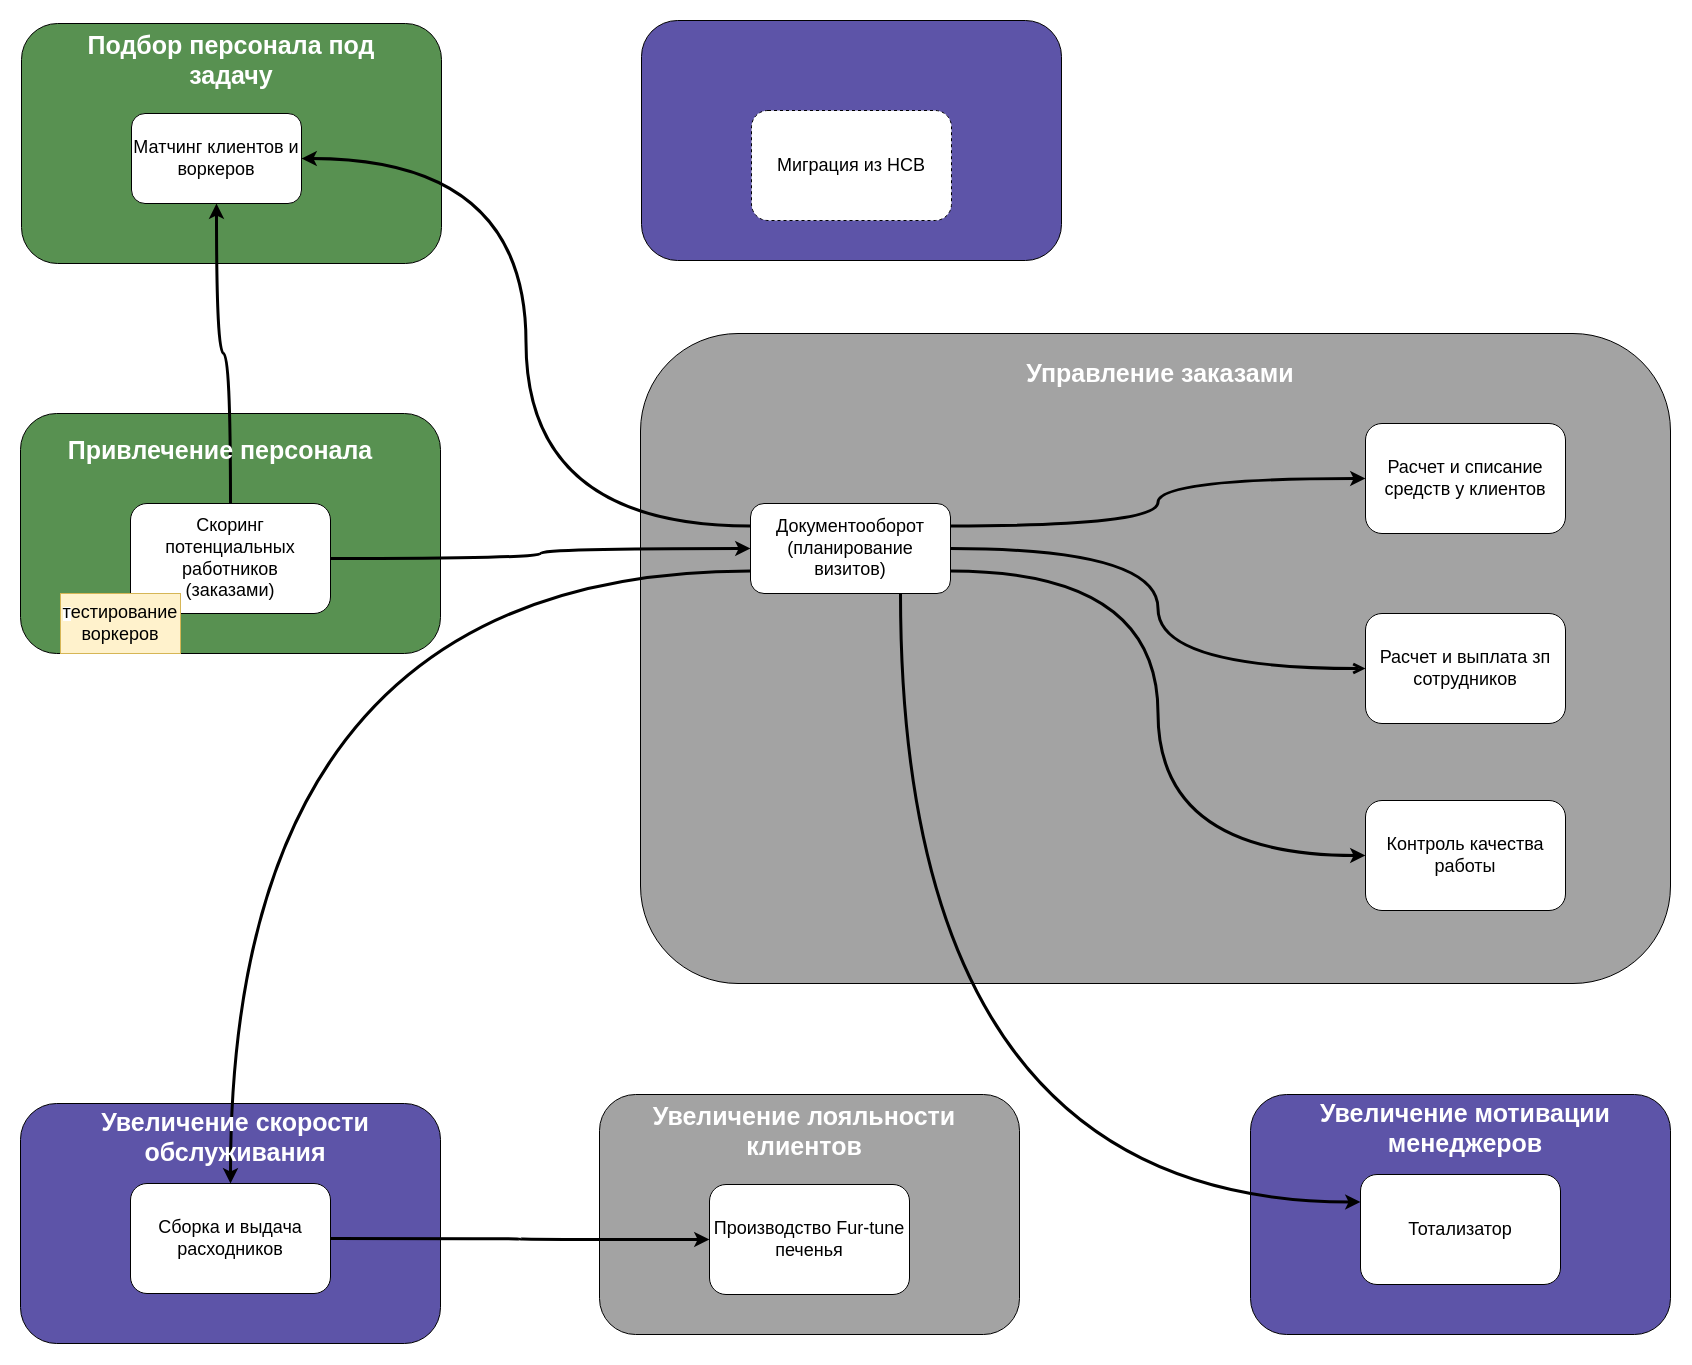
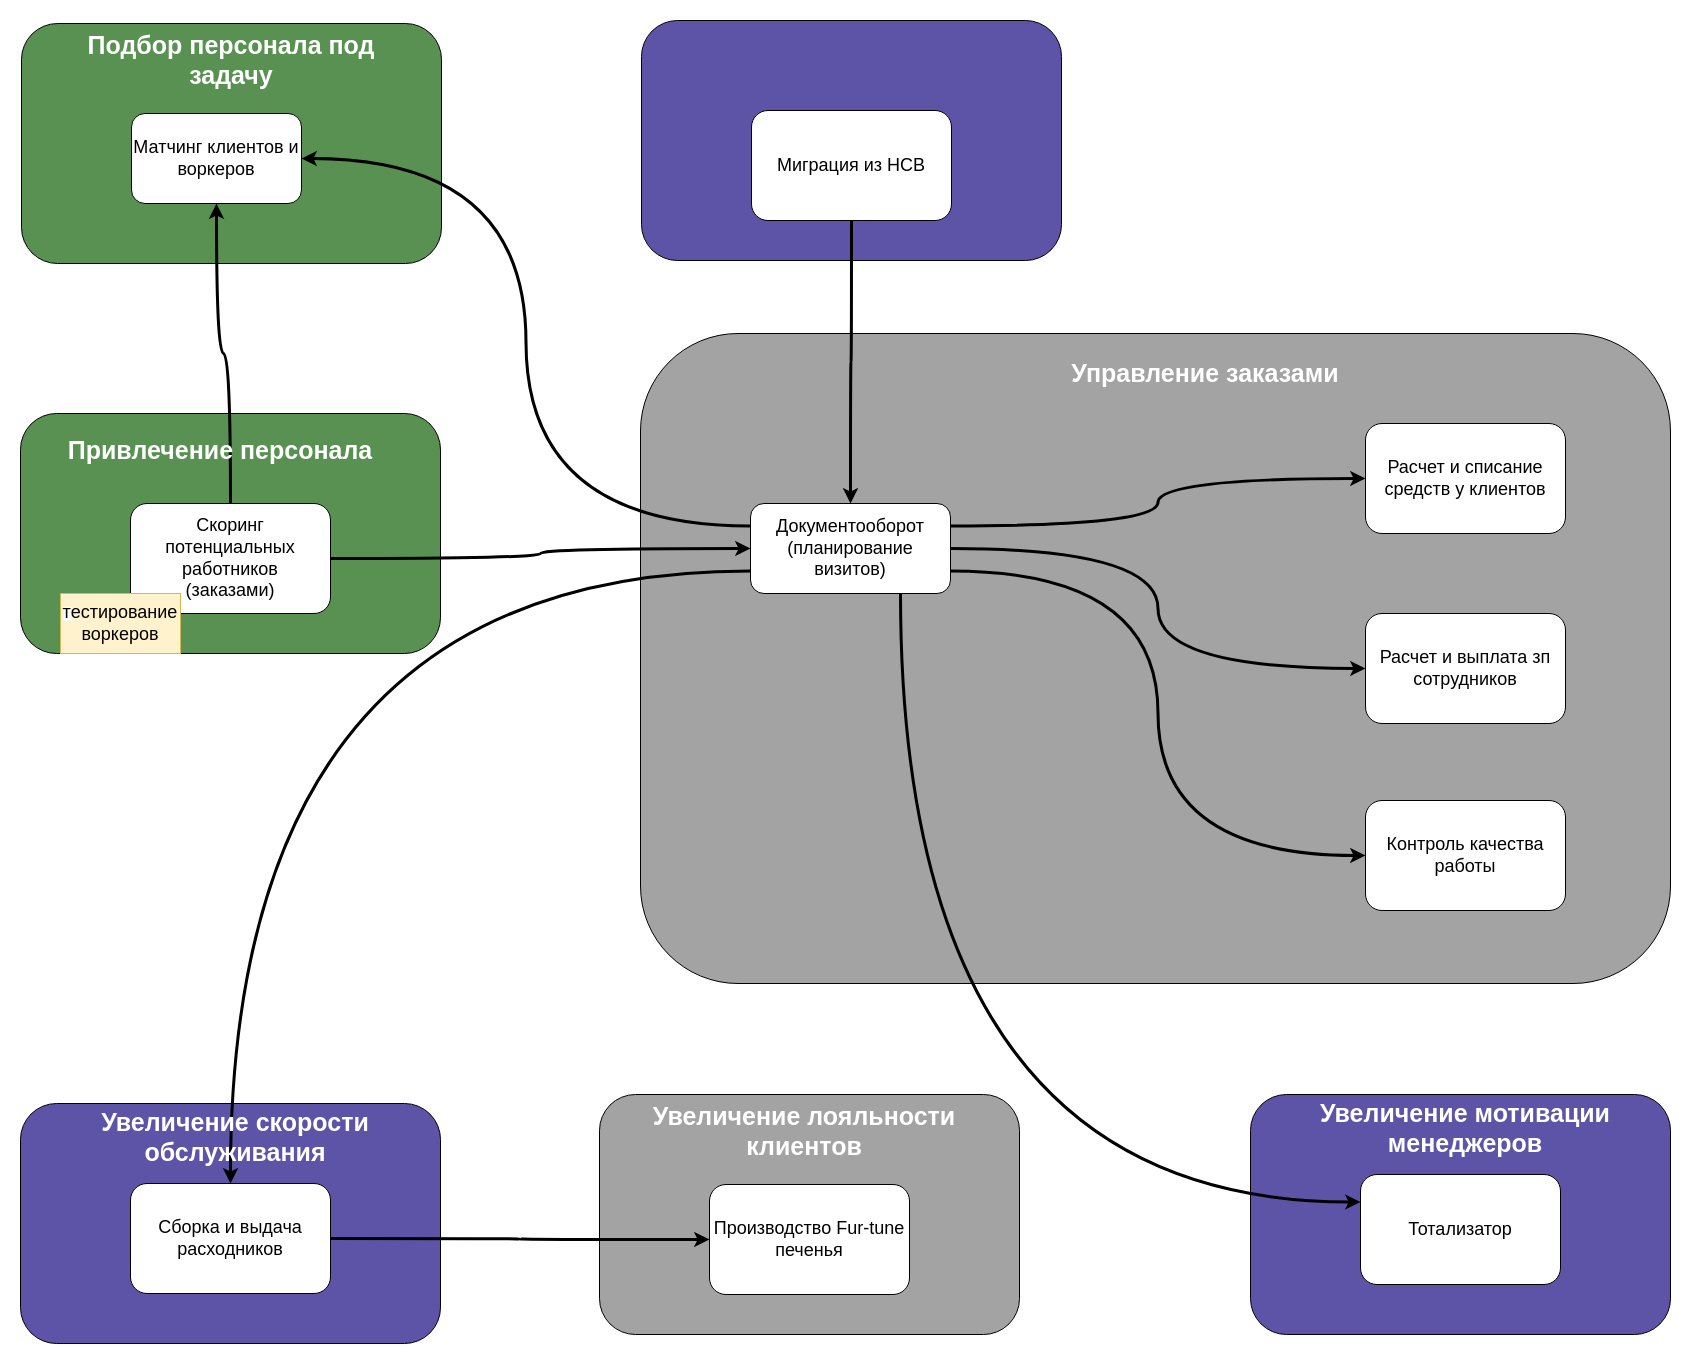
(852, 166) -> (852, 166)
none -> (851, 355)
(1161, 373) -> (1206, 373)
(1353, 668) -> (1353, 668)
